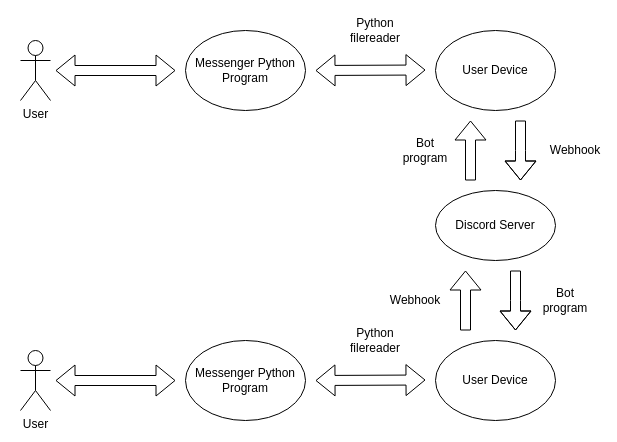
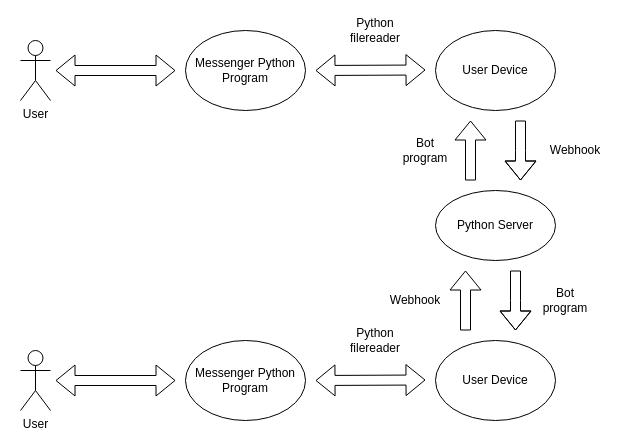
(496, 226) -> (496, 226)
